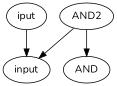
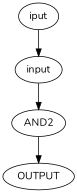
(59, 41) -> (39, 93)
(87, 70) -> (39, 177)
